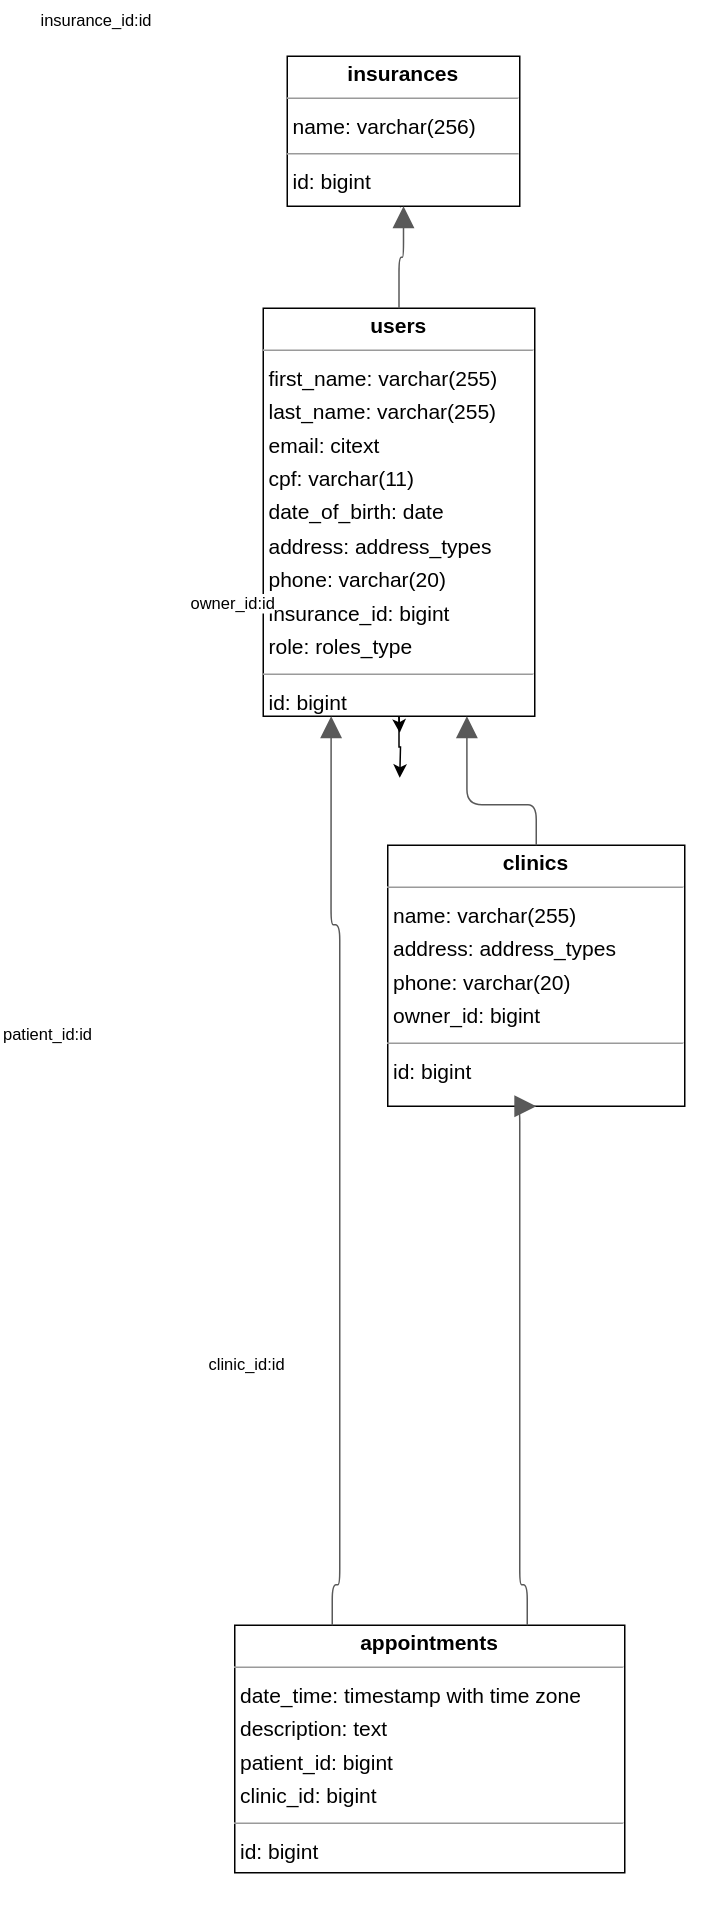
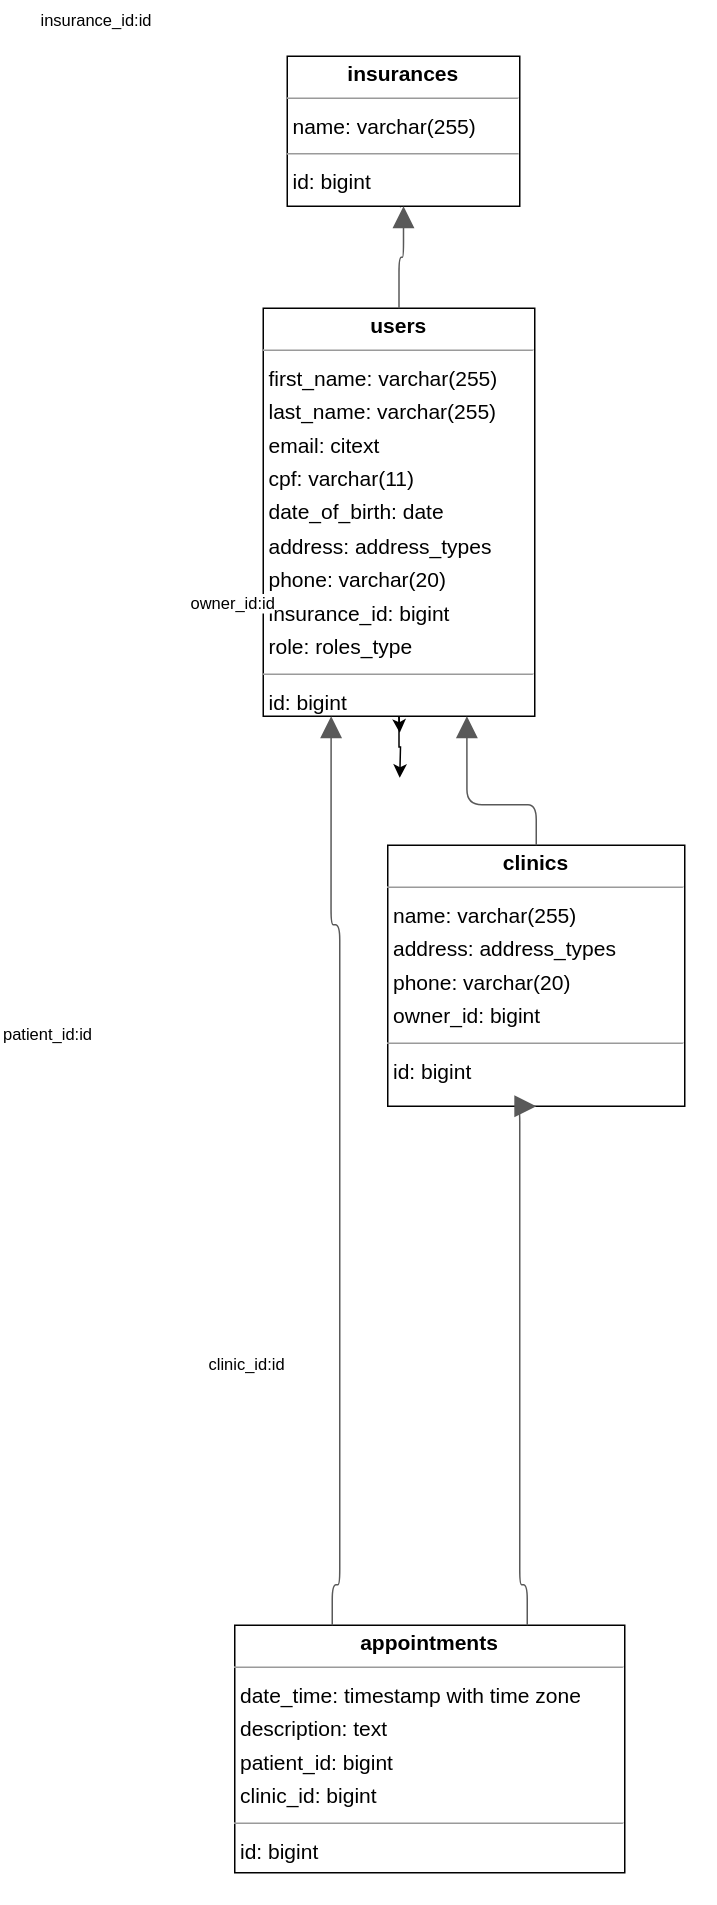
(388, 94) -> (388, 94)
